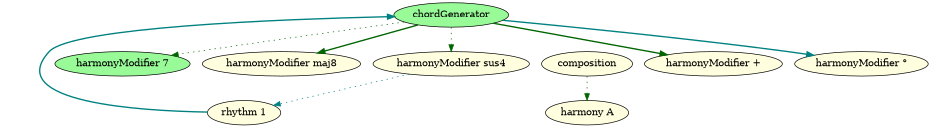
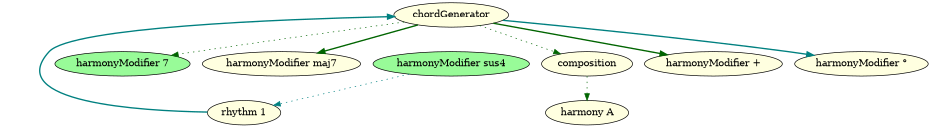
(451, 15) -> (451, 15)
(451, 36) -> (517, 39)
(281, 64) -> (281, 64)
(451, 64) -> (451, 64)
